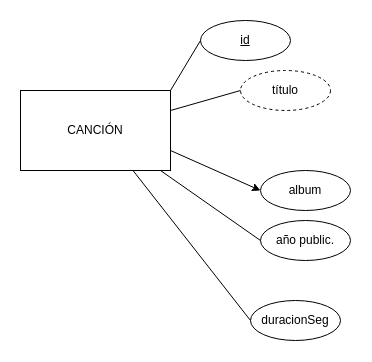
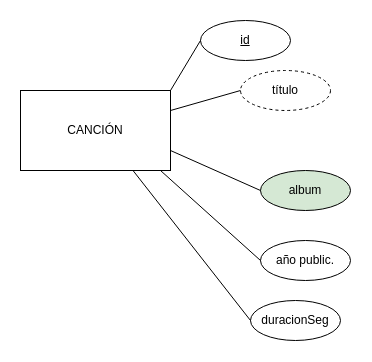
(253, 187) -> (256, 188)
(306, 191) -> (306, 191)
(306, 241) -> (306, 261)
